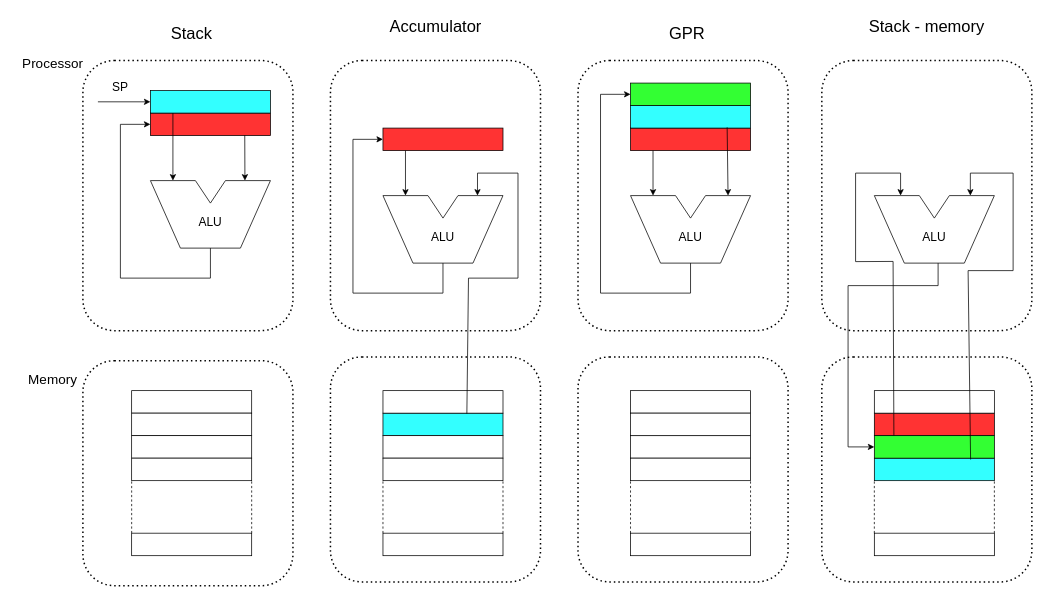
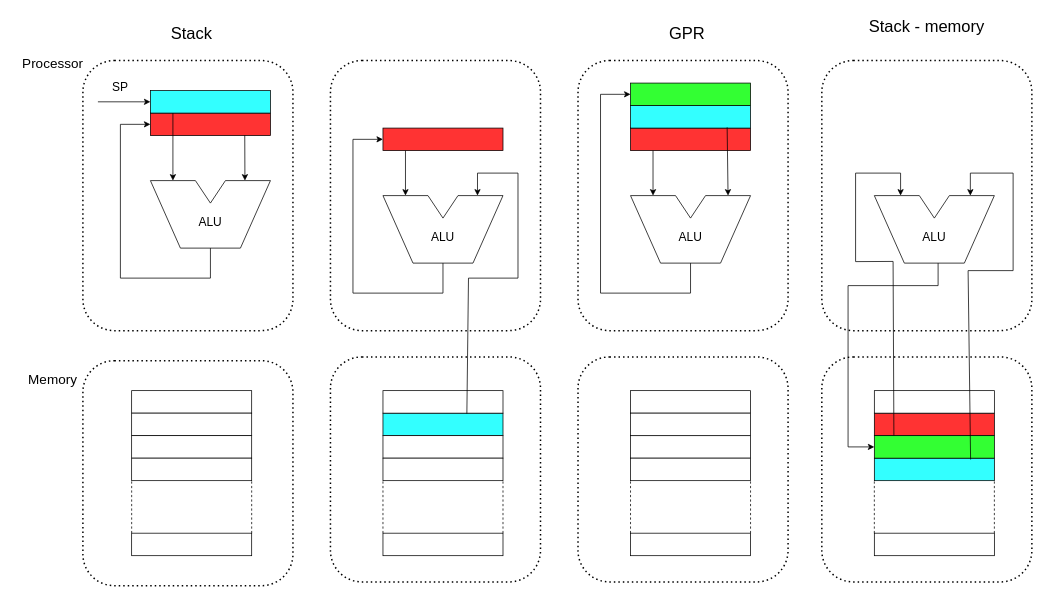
(435, 27) -> none
